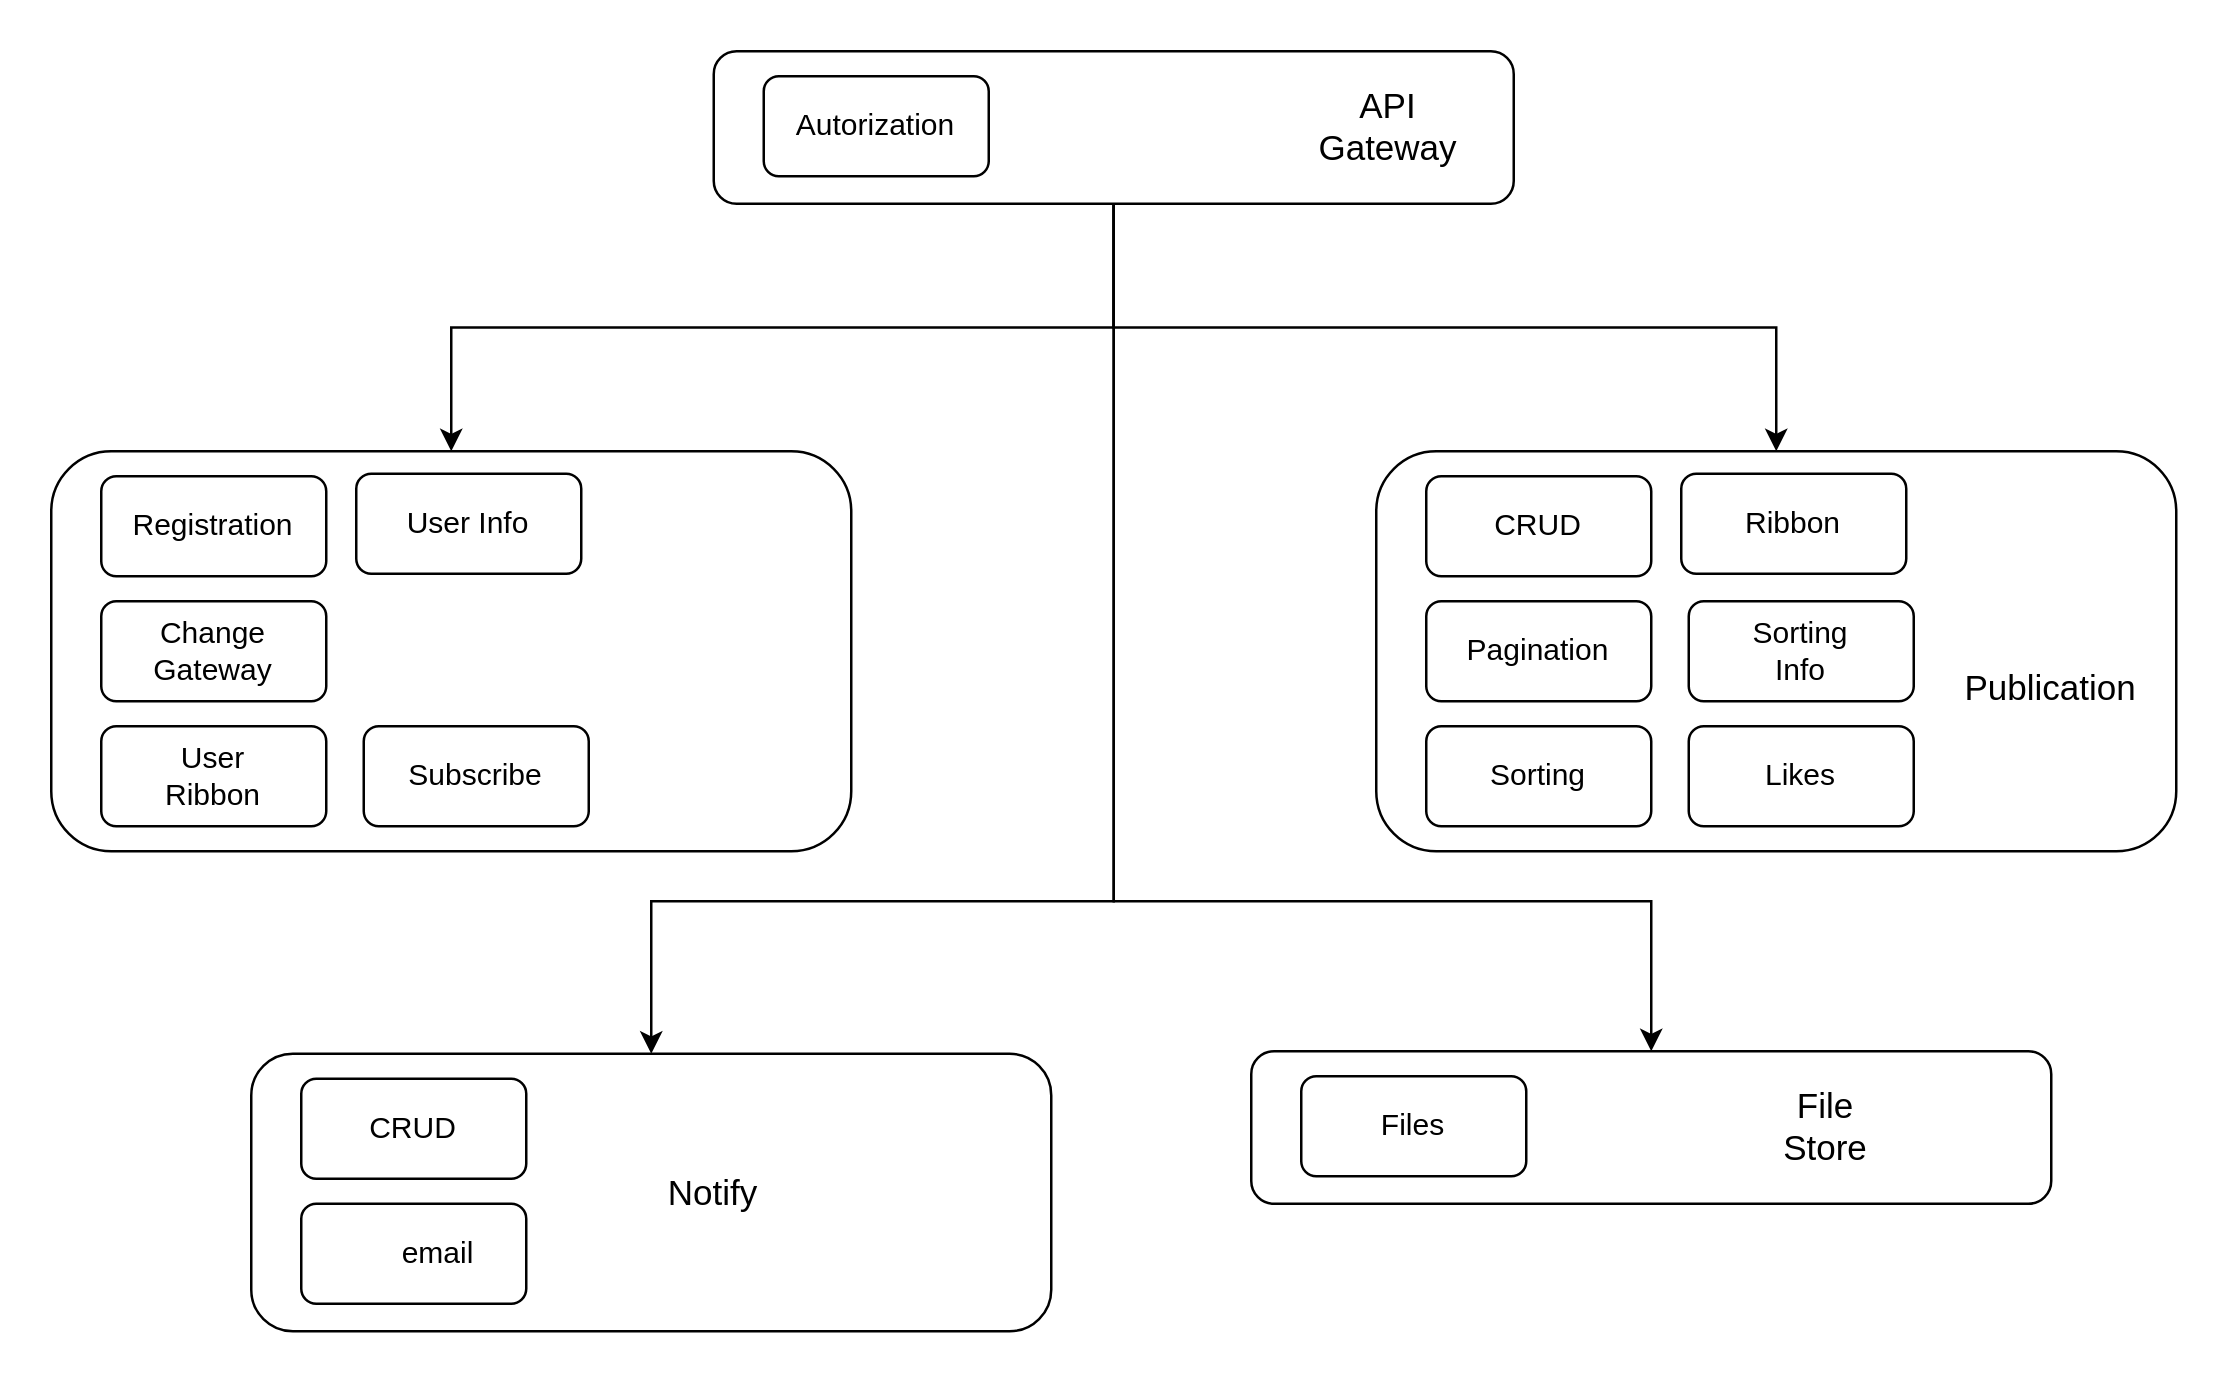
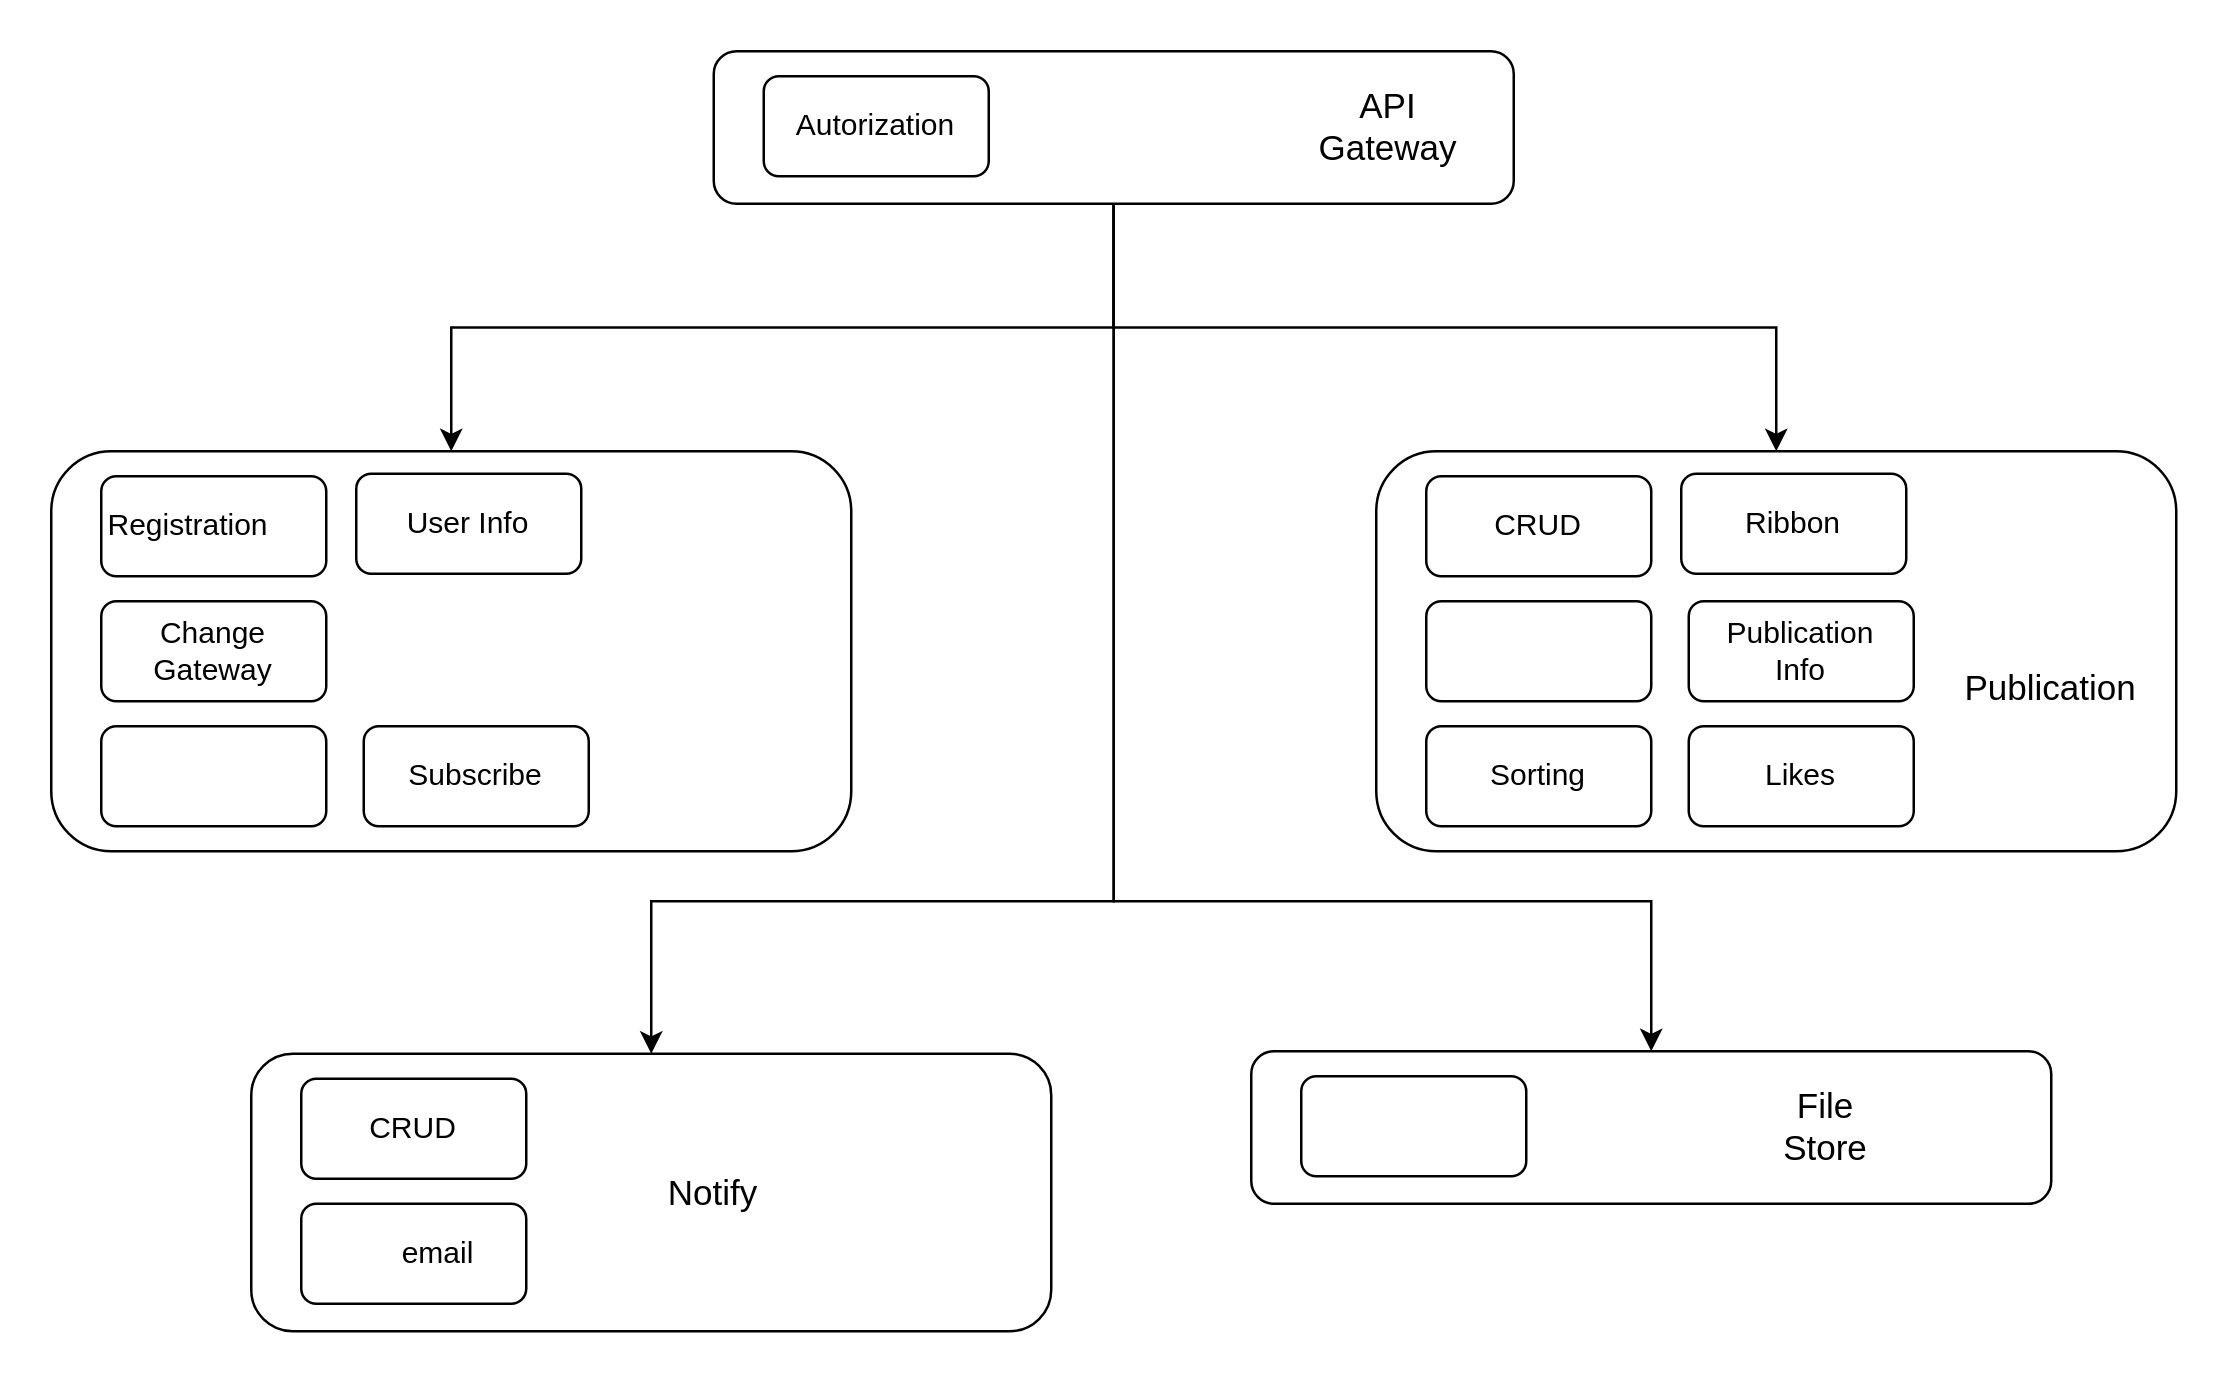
(214, 526) -> (189, 526)
(1539, 651) -> none
(1801, 651) -> (1801, 651)
(214, 776) -> none
(1414, 1126) -> none
